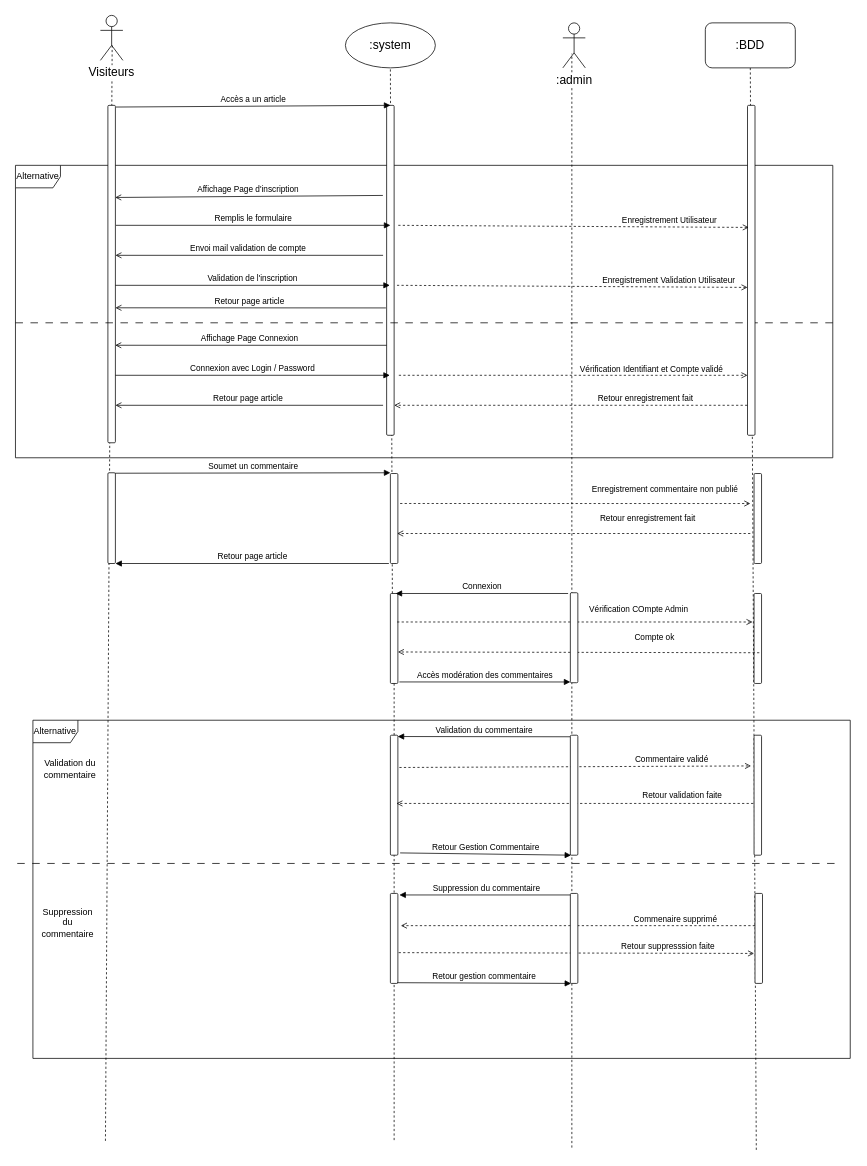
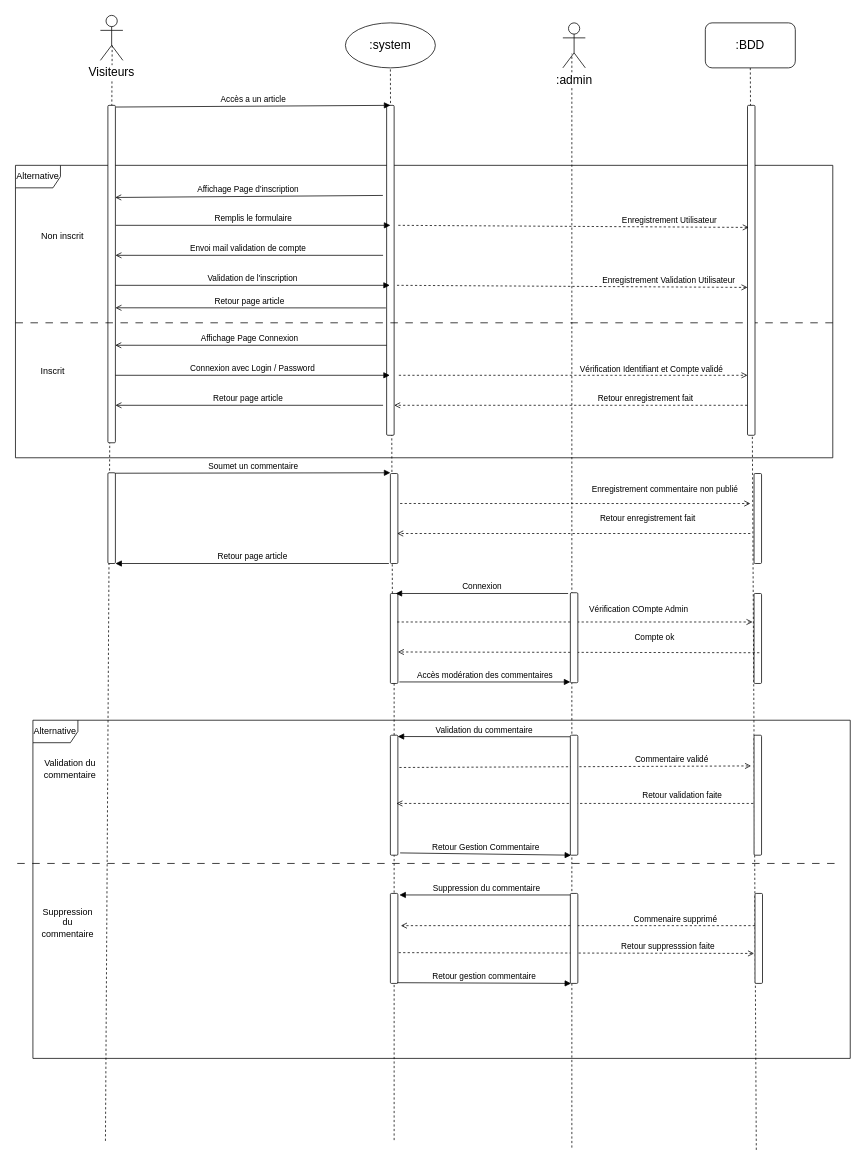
none -> (63, 237)
none -> (53, 372)
